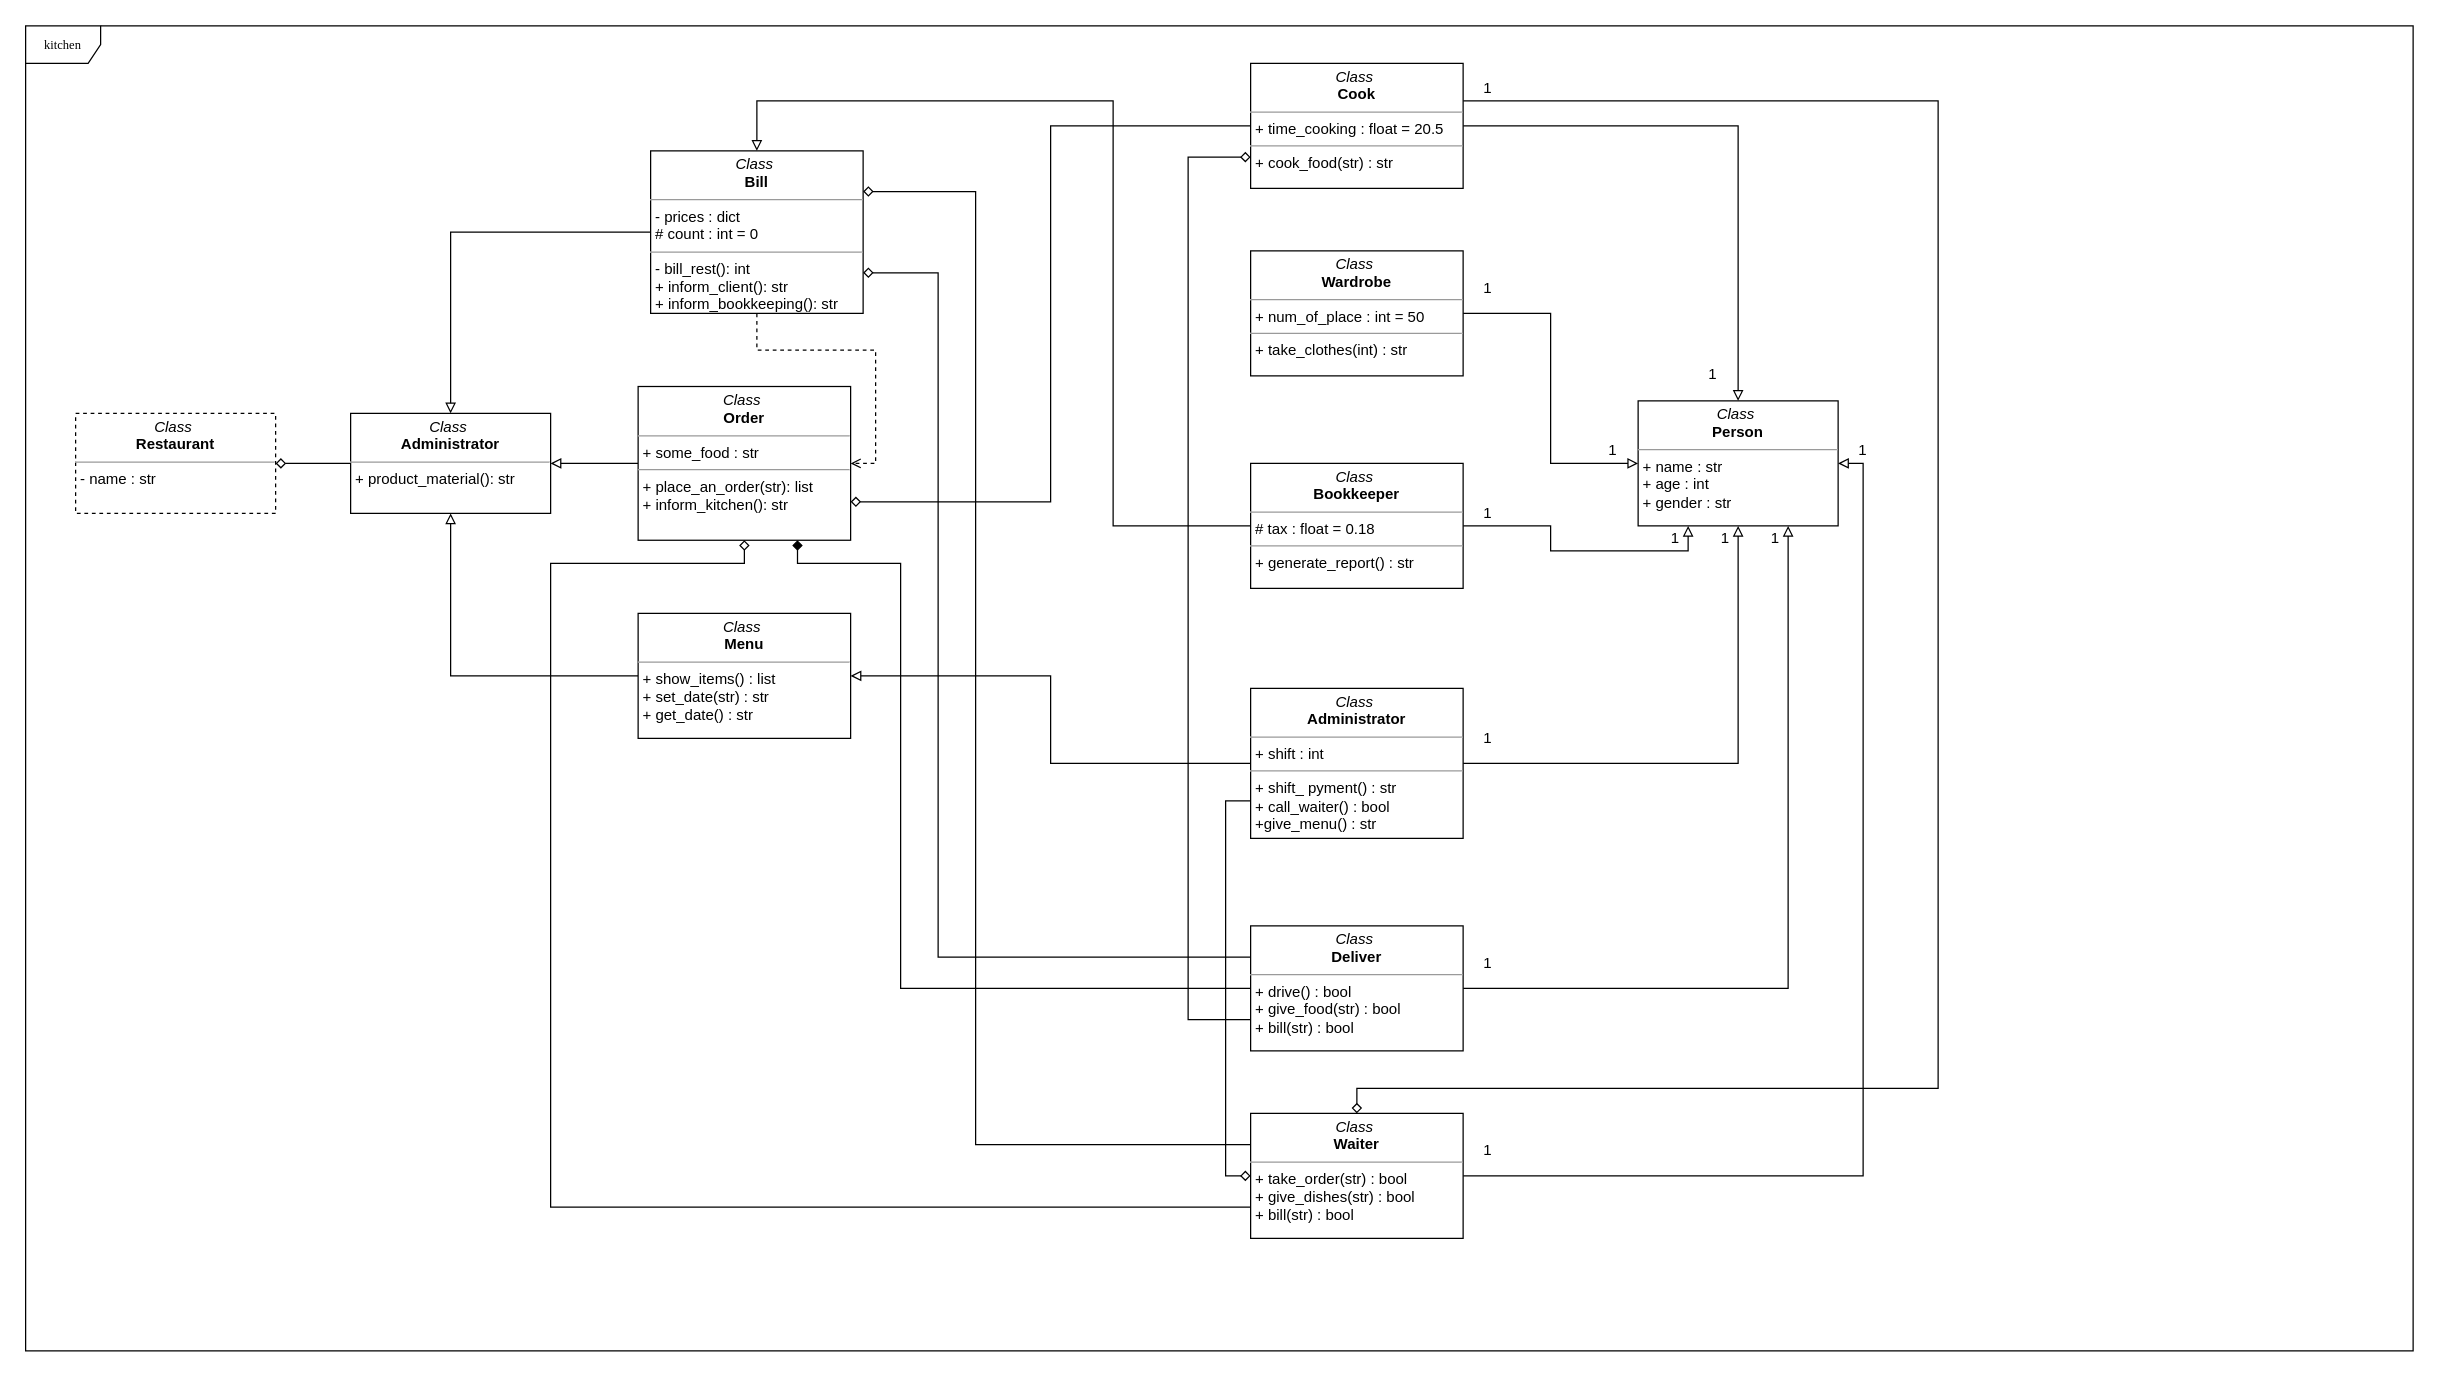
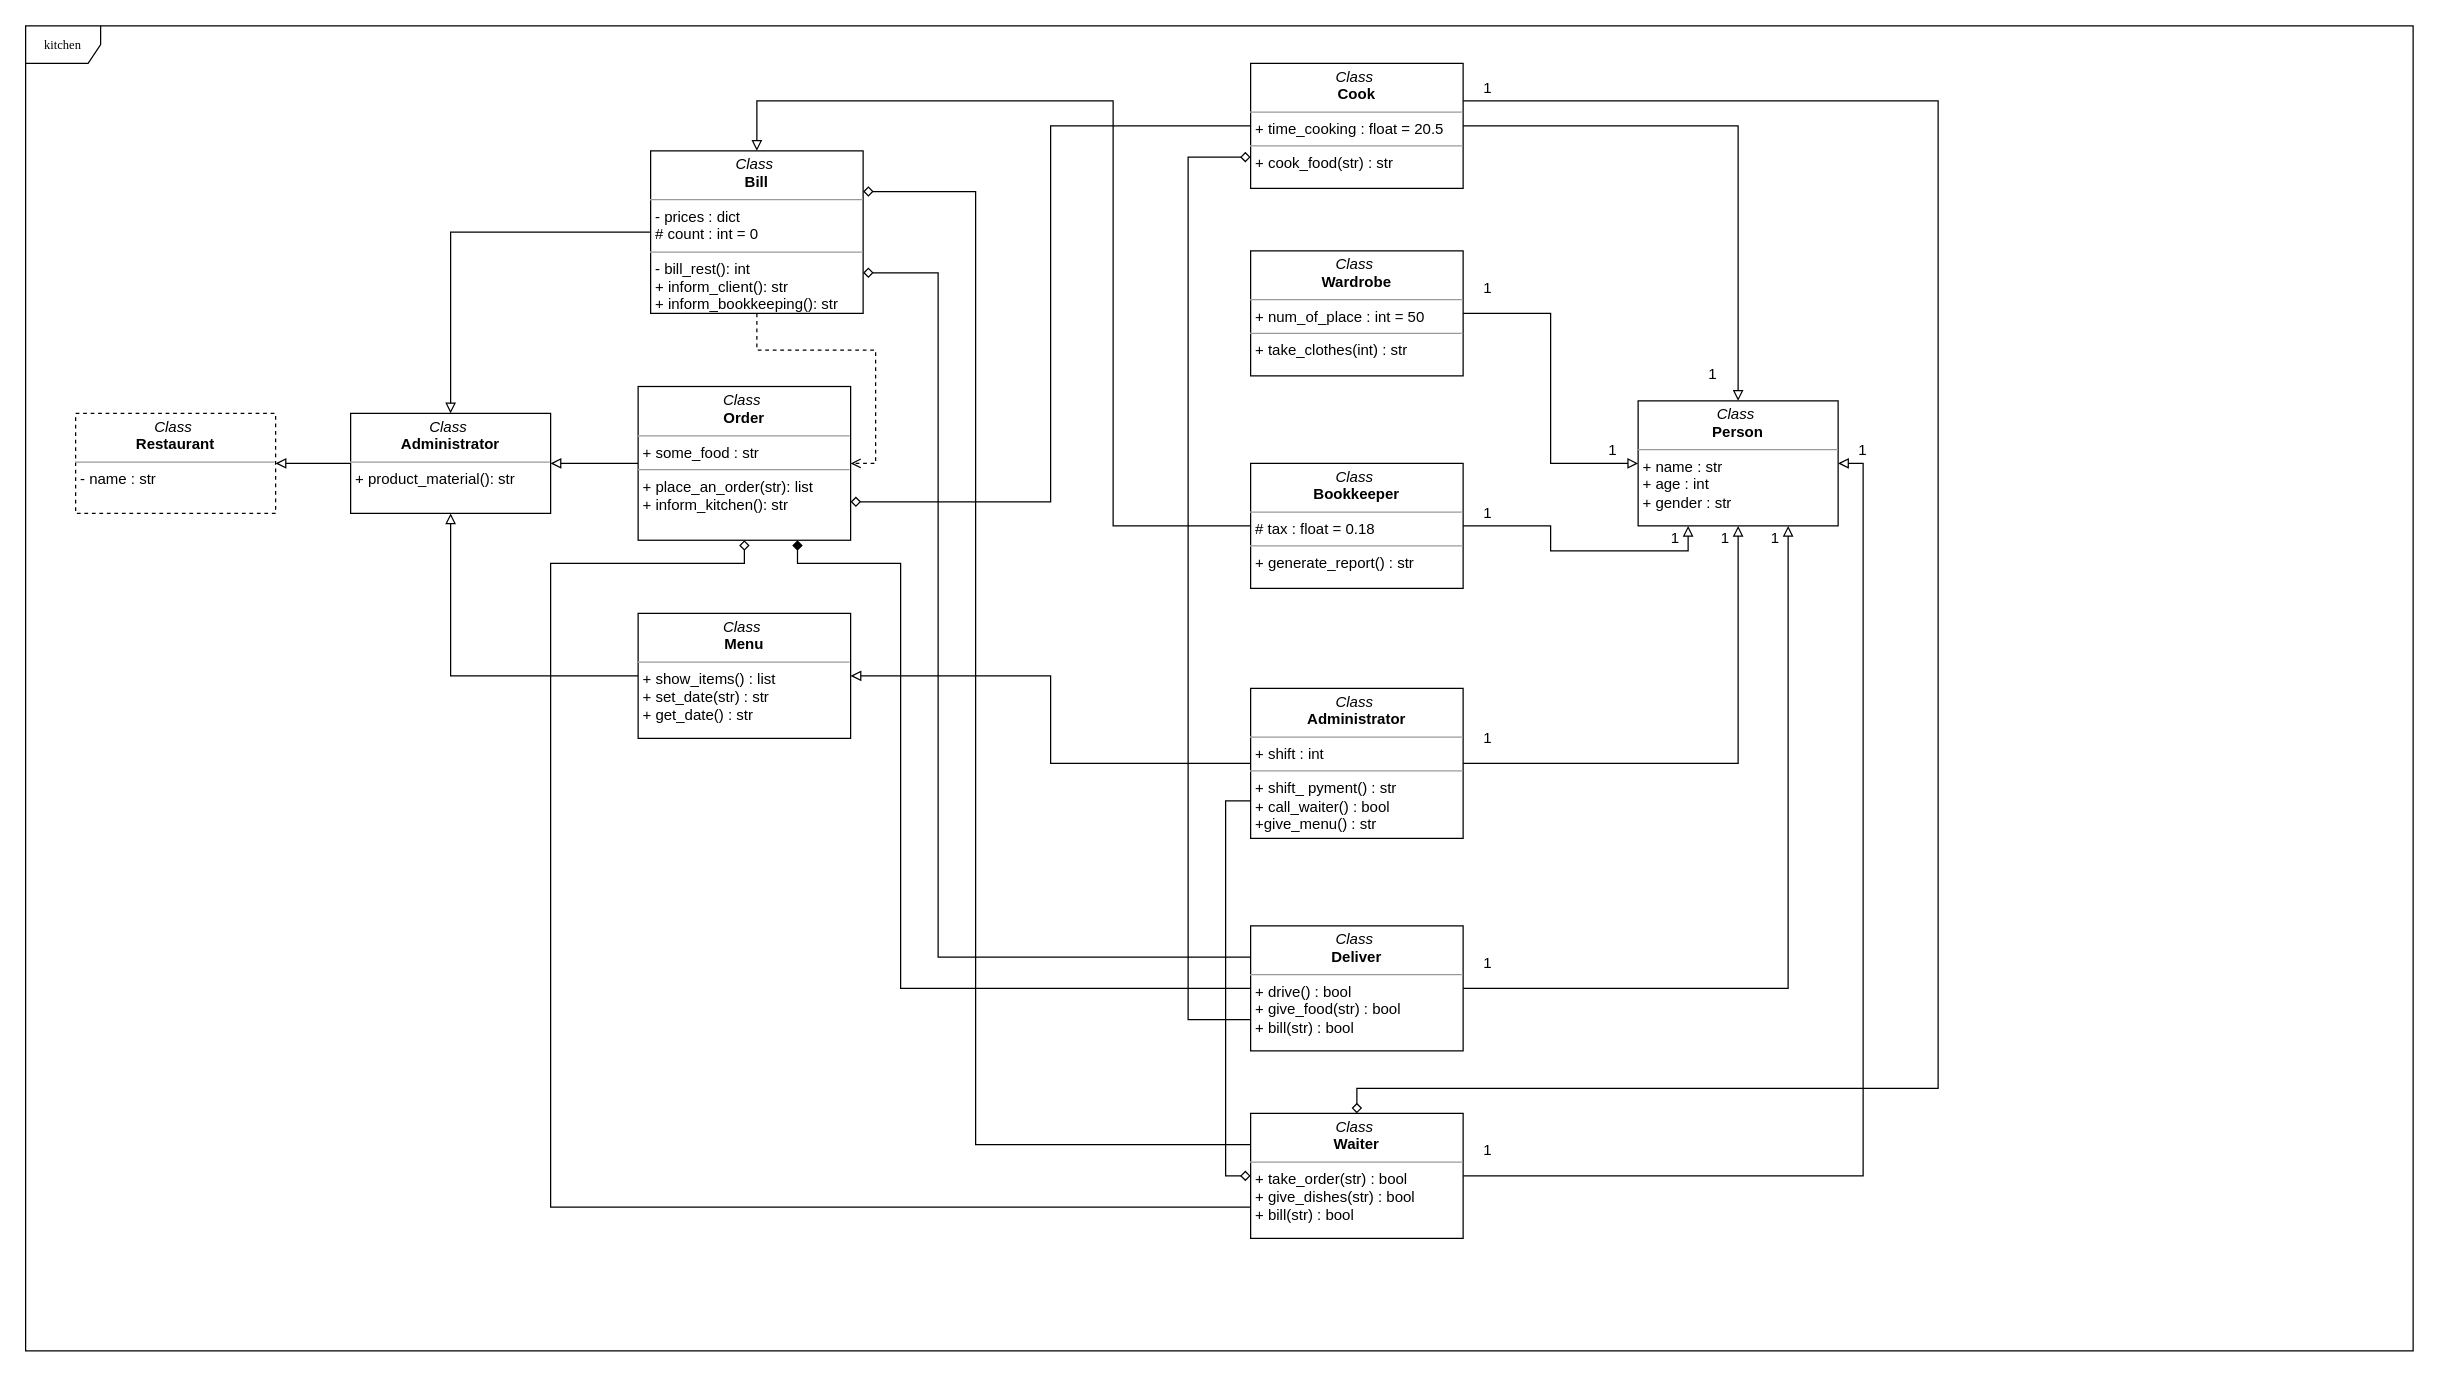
(286, 463) -> (287, 463)
